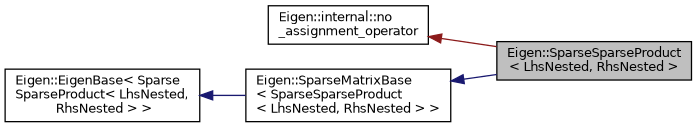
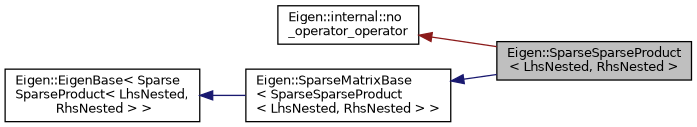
(348, 25) -> (348, 25)
